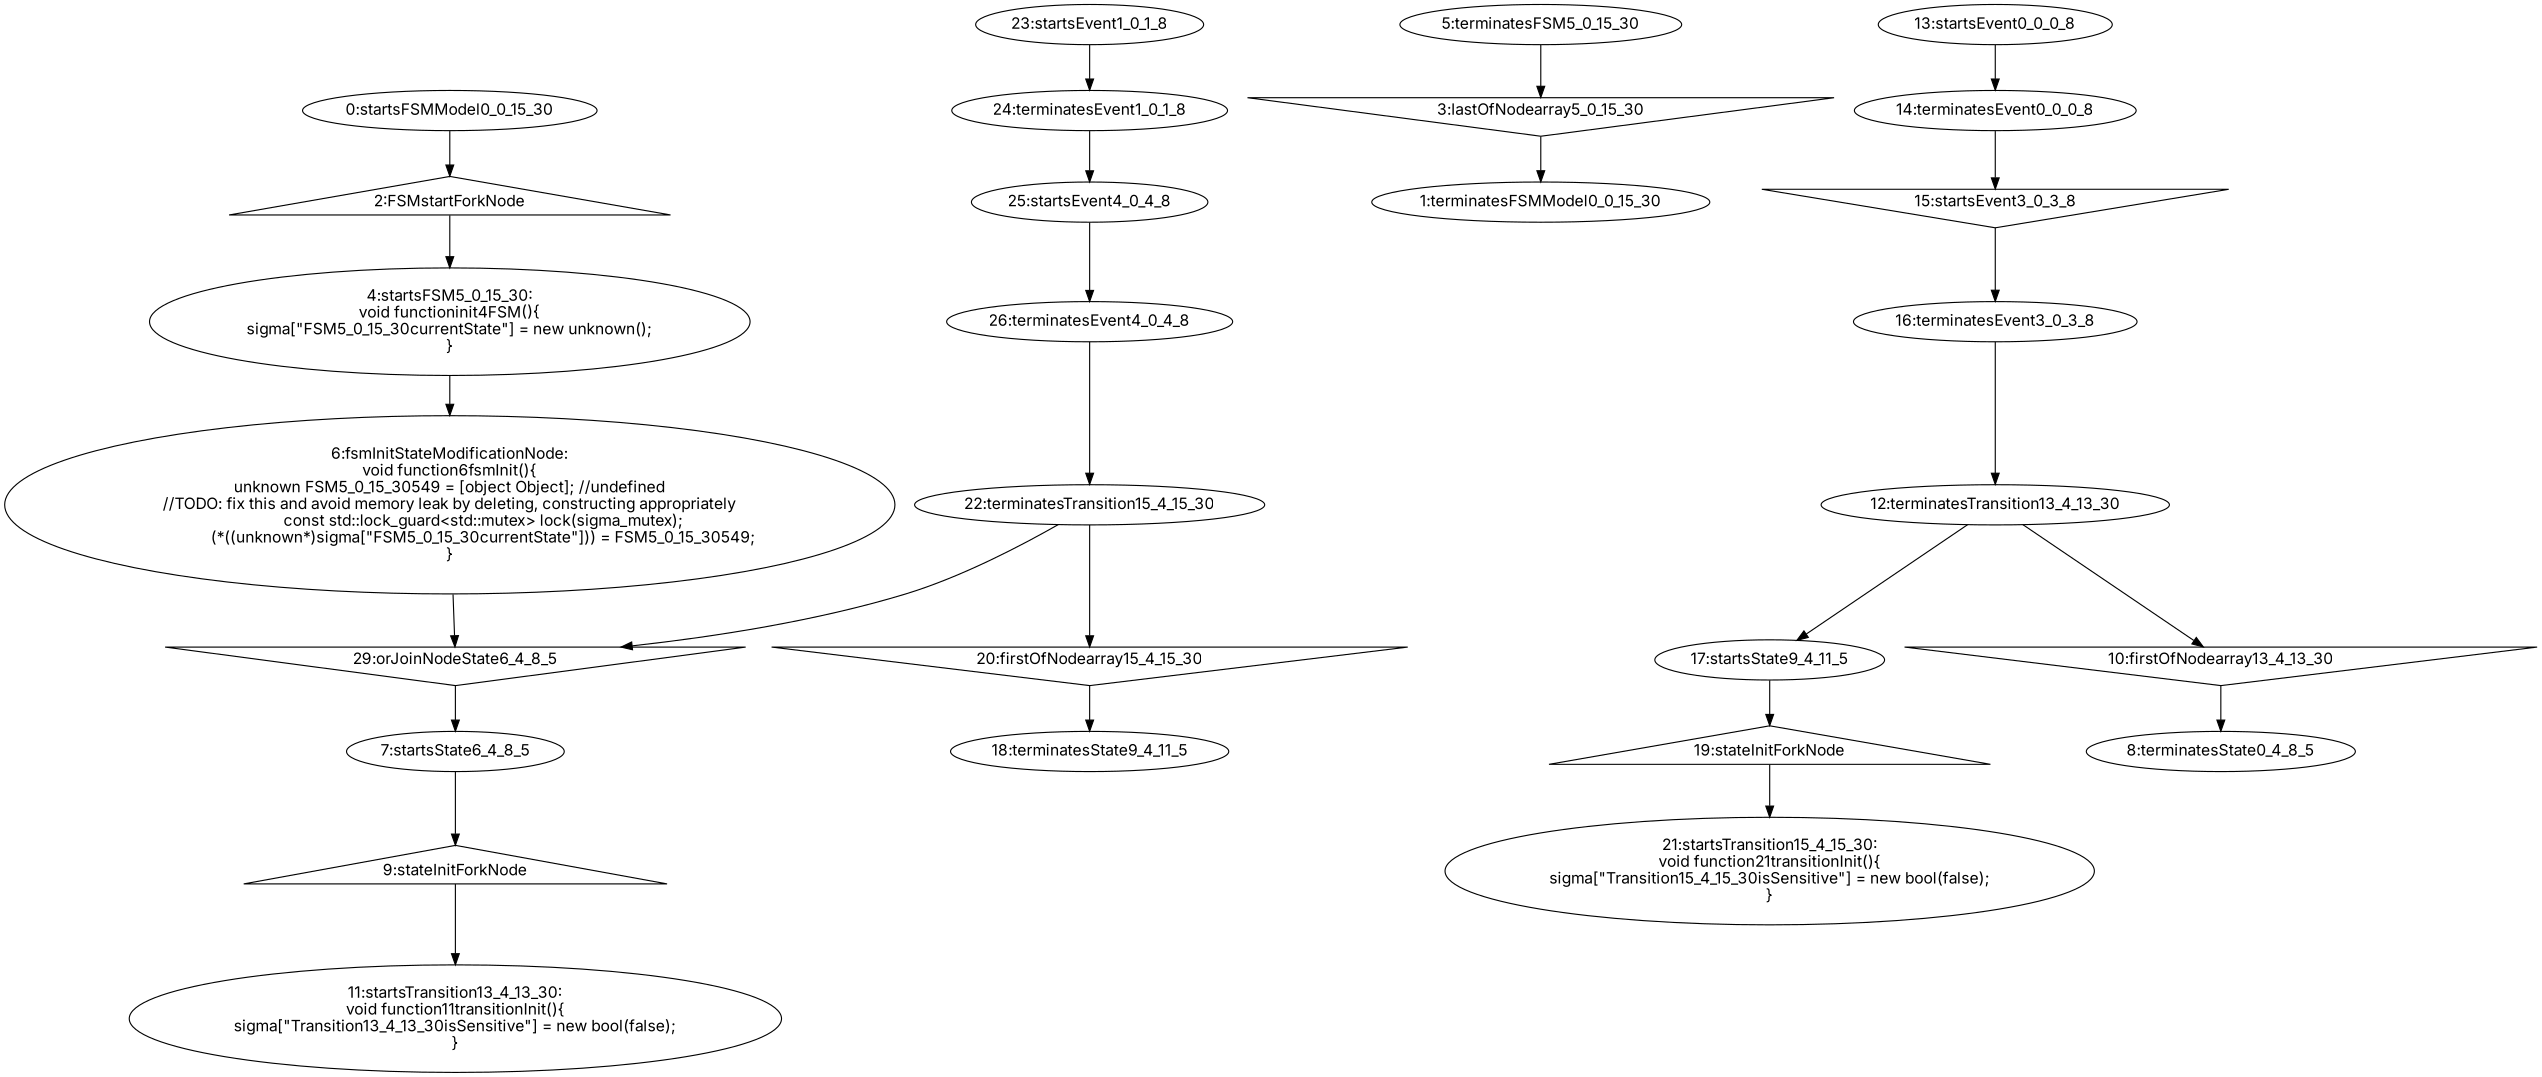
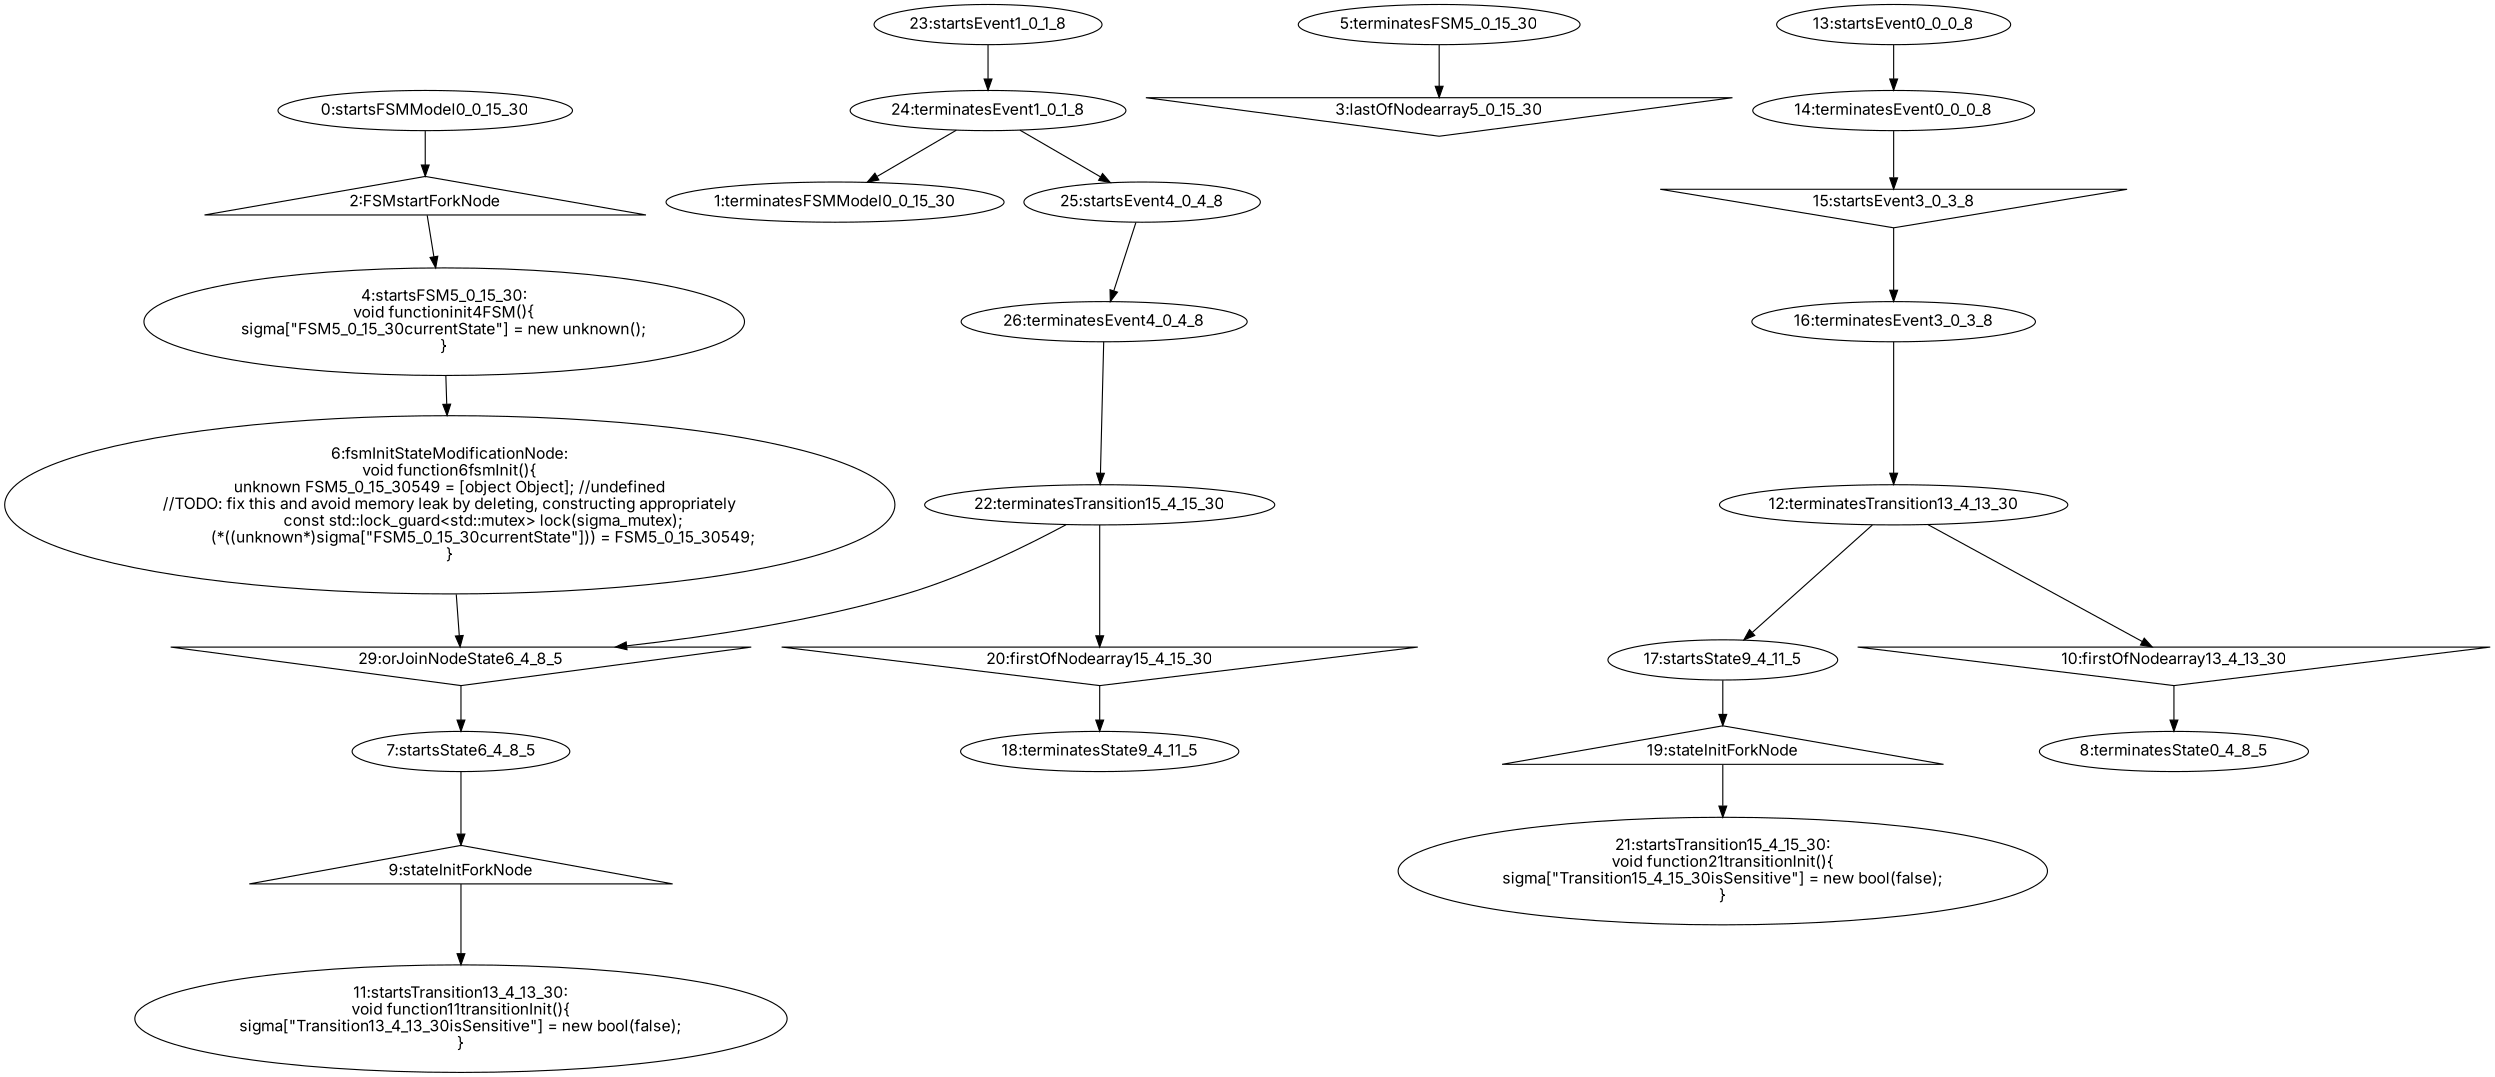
(1541, 154) -> (917, 153)
